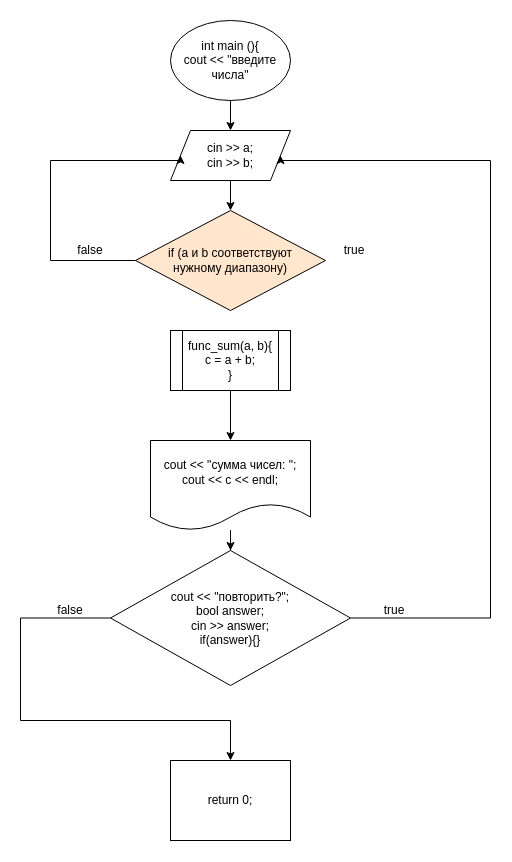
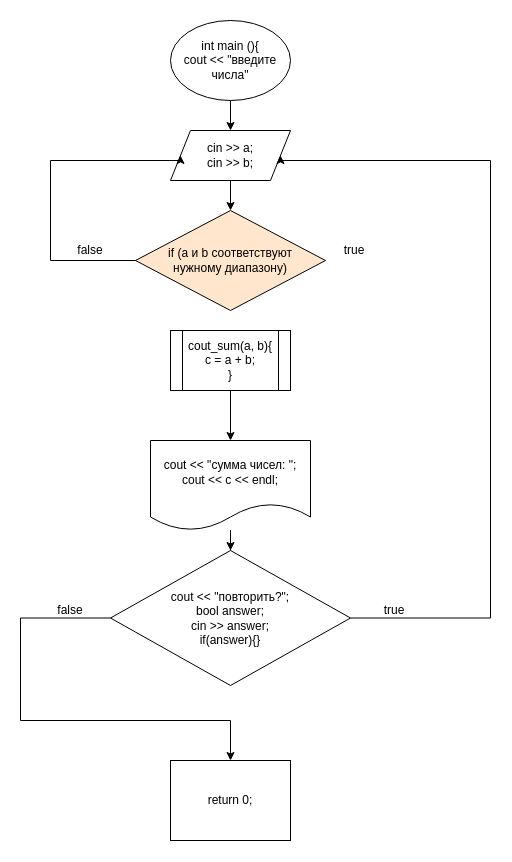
(231, 361) -> (231, 361)
